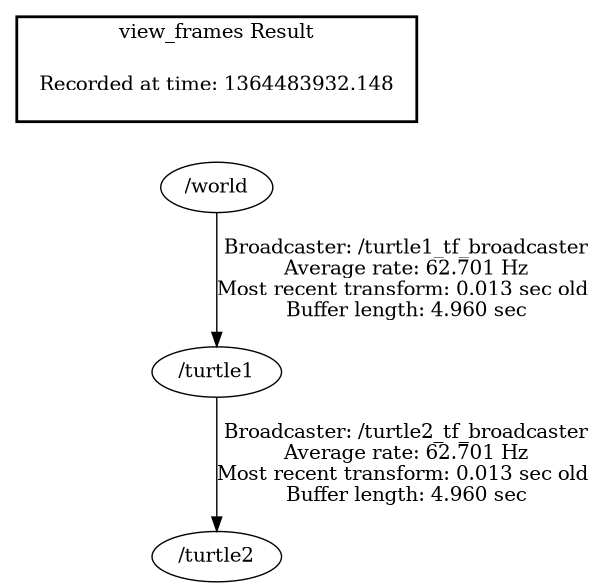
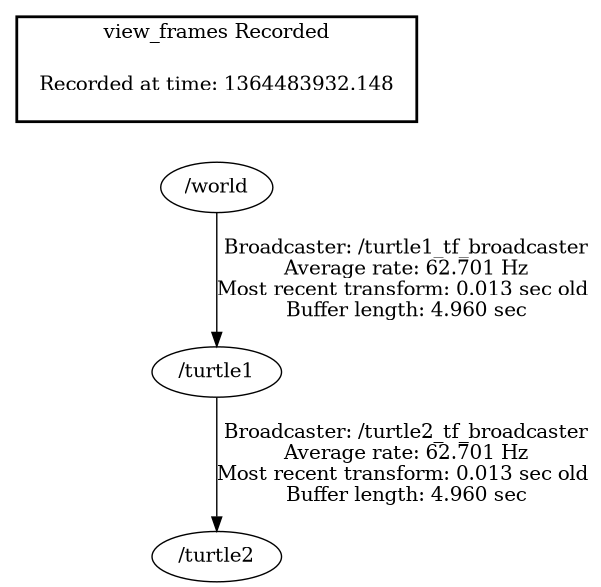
(217, 33) -> (217, 33)
